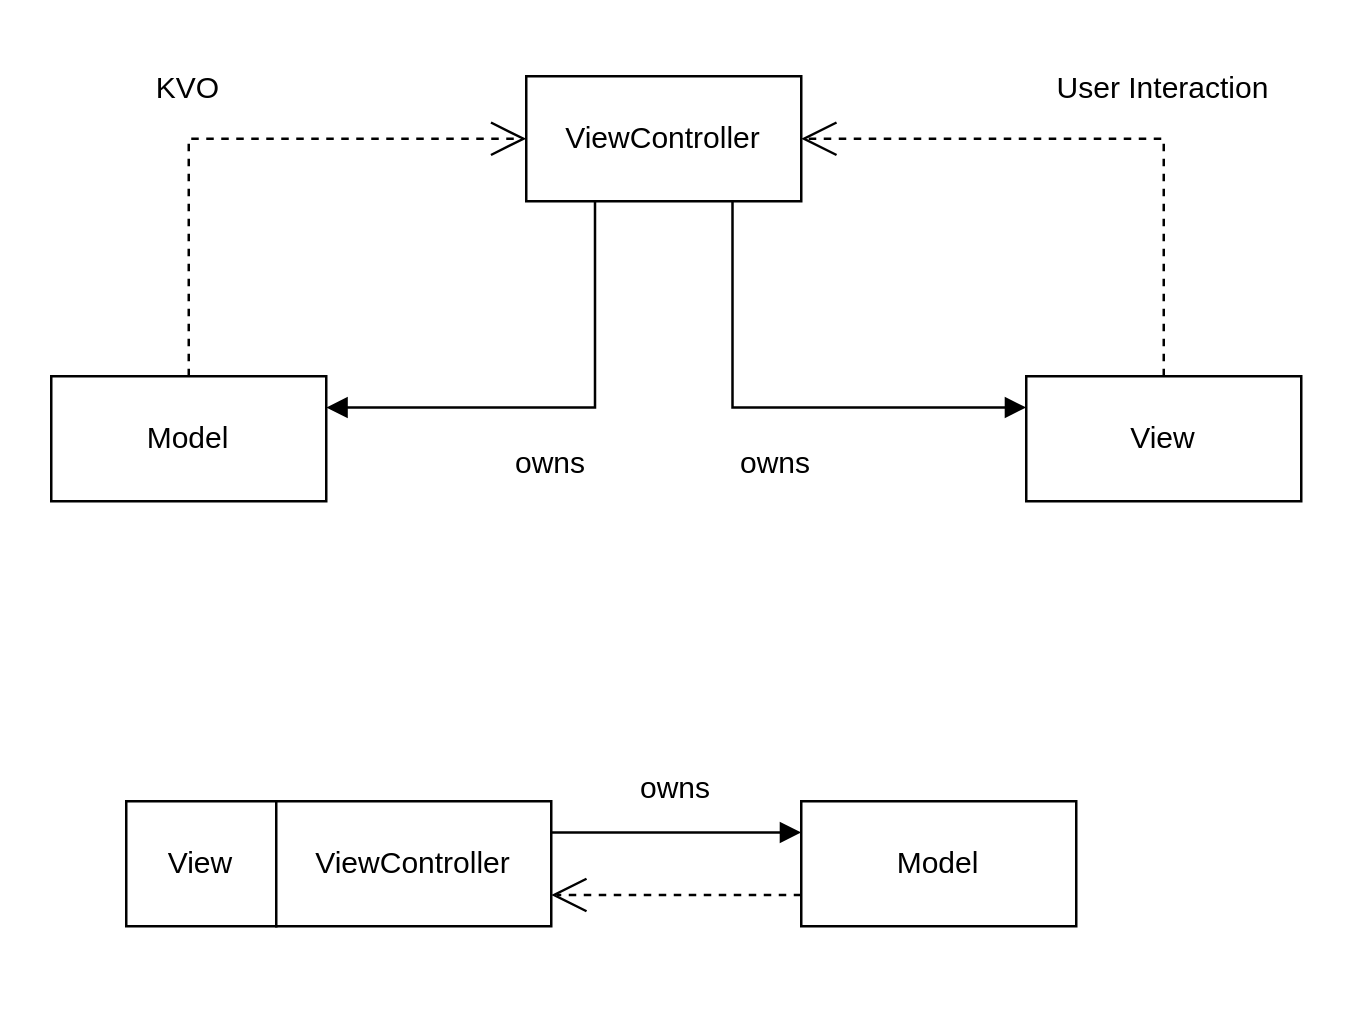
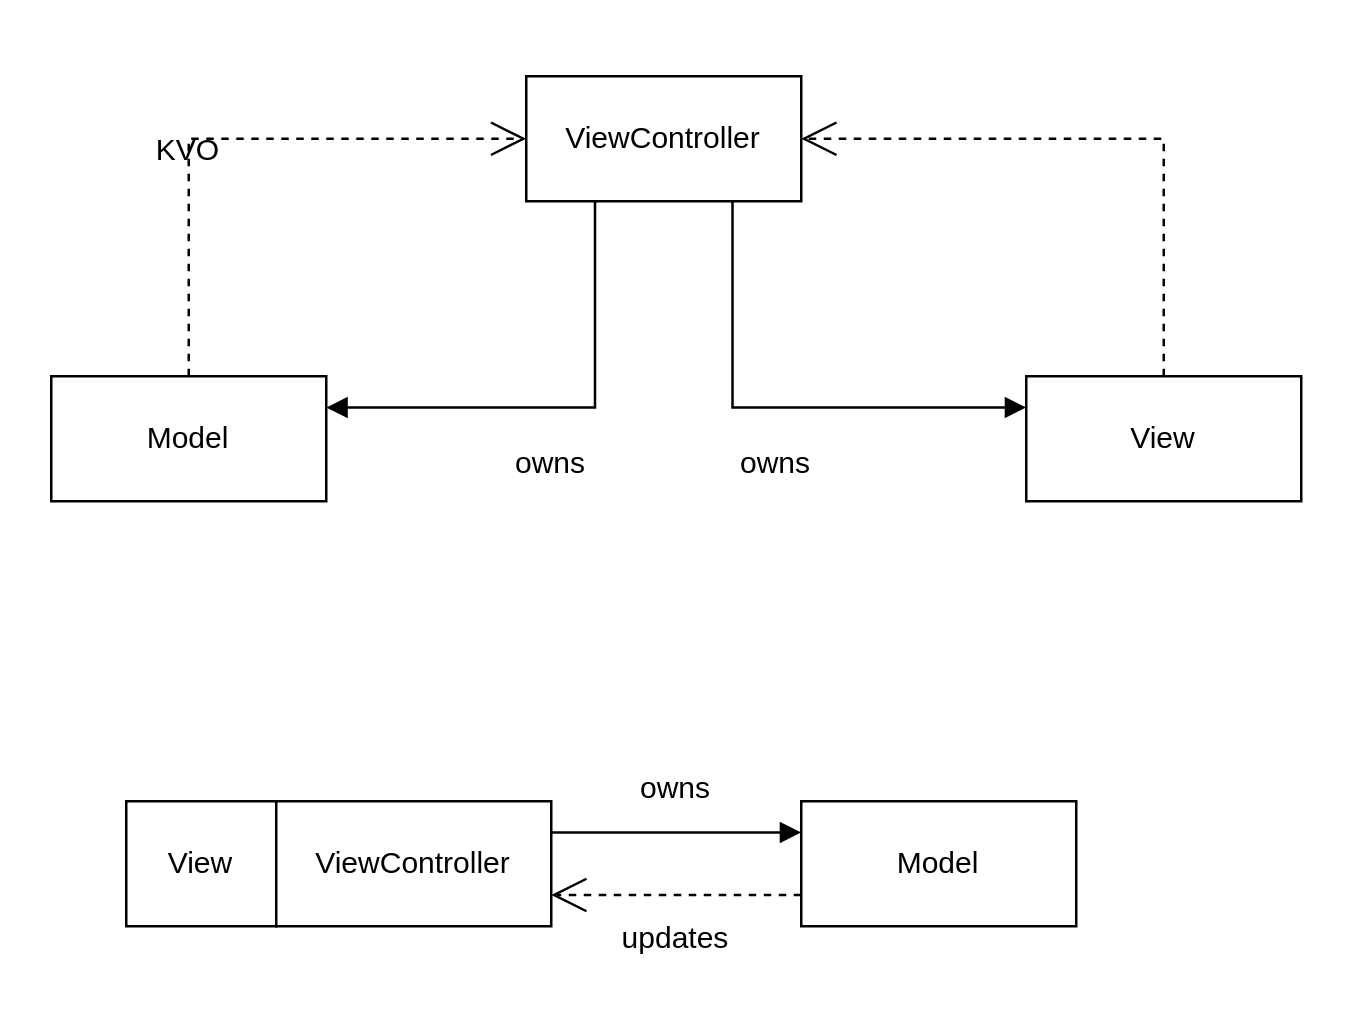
(189, 89) -> (189, 151)
(1164, 89) -> none
none -> (676, 939)
